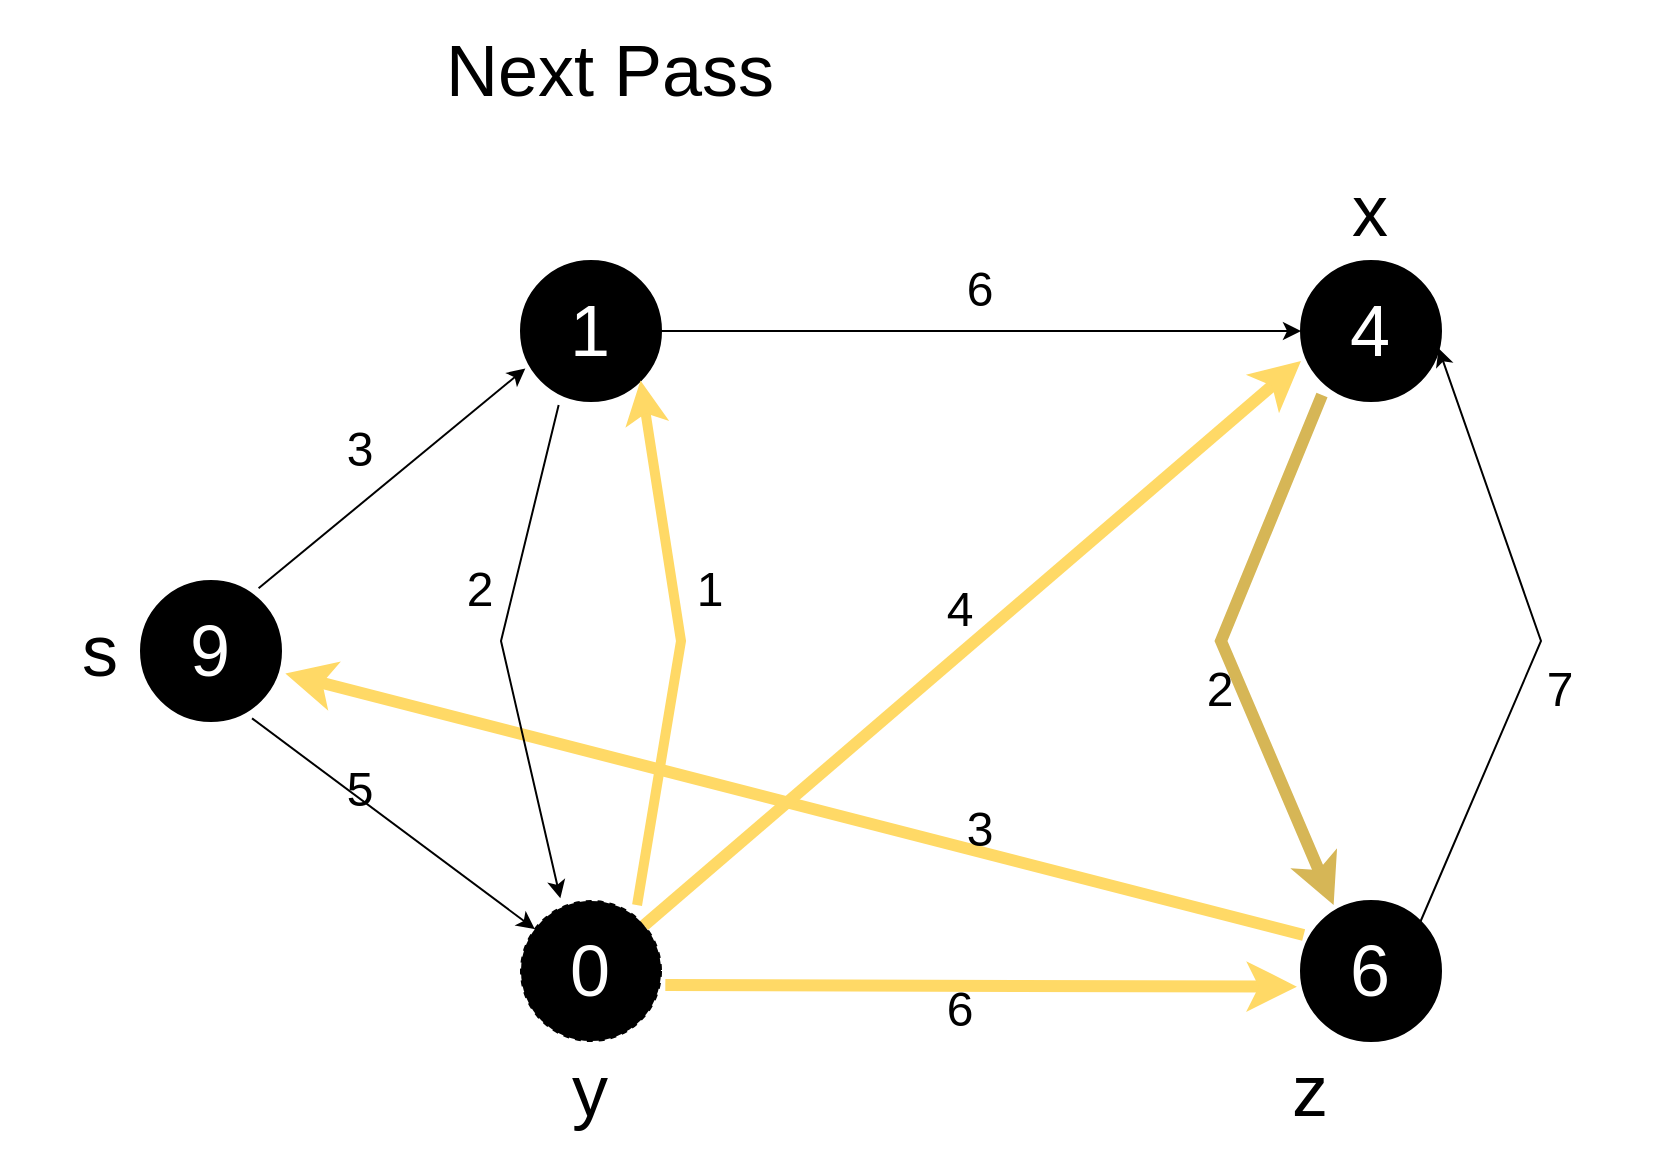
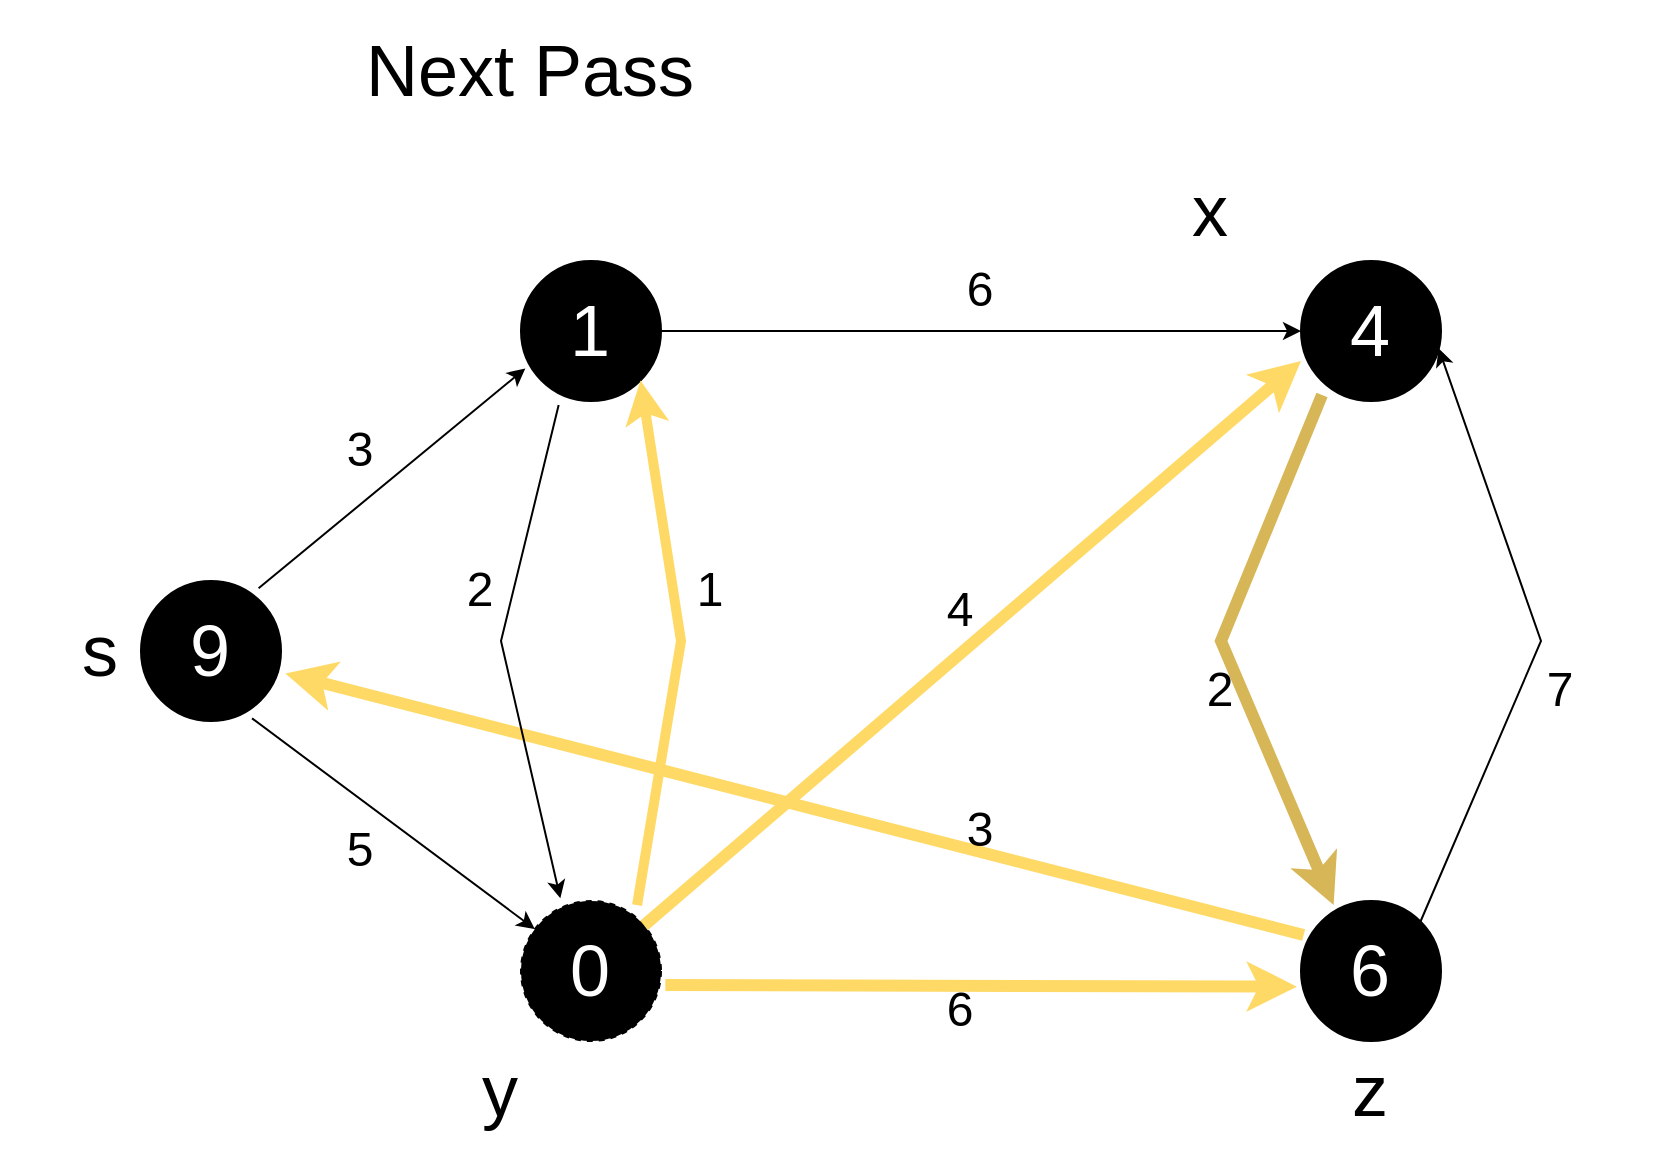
(611, 71) -> (531, 71)
(1371, 211) -> (1211, 211)
(361, 791) -> (361, 851)
(591, 1091) -> (501, 1091)
(1311, 1091) -> (1371, 1091)
